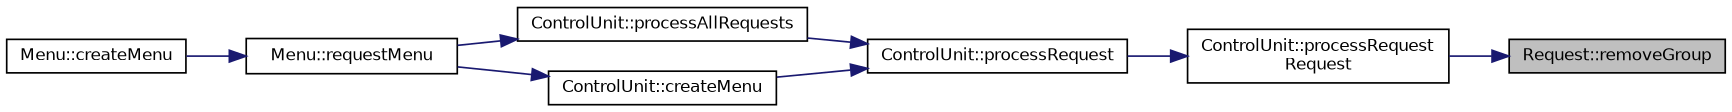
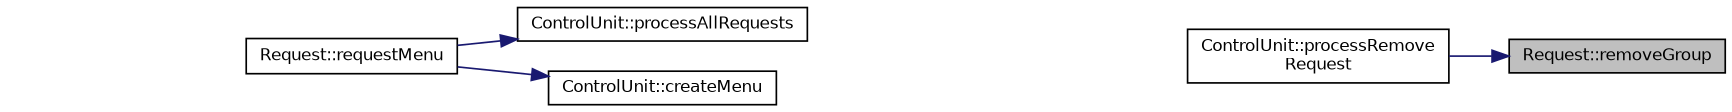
(96, 56) -> none
(352, 56) -> (352, 56)
(997, 56) -> none
(1318, 56) -> (1318, 56)
